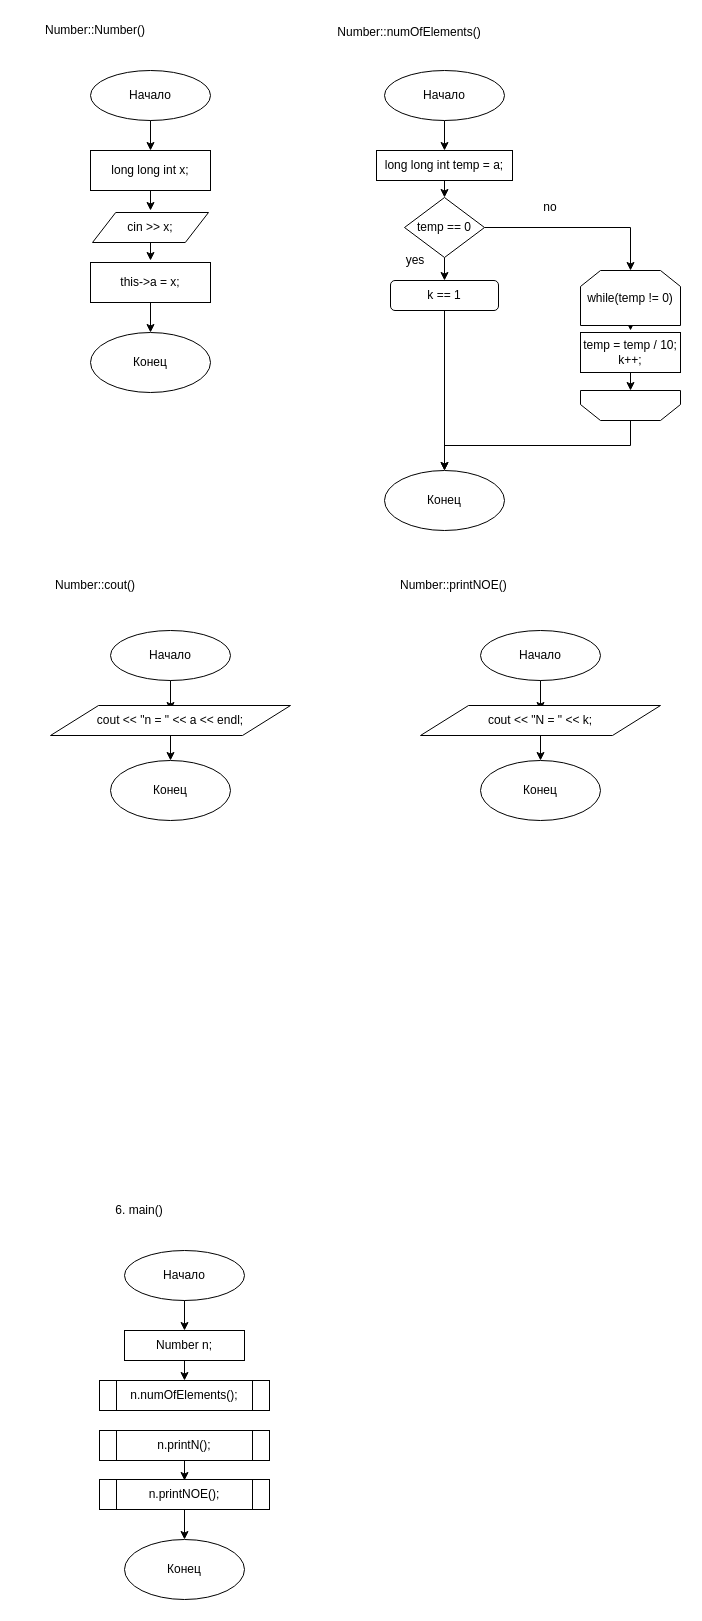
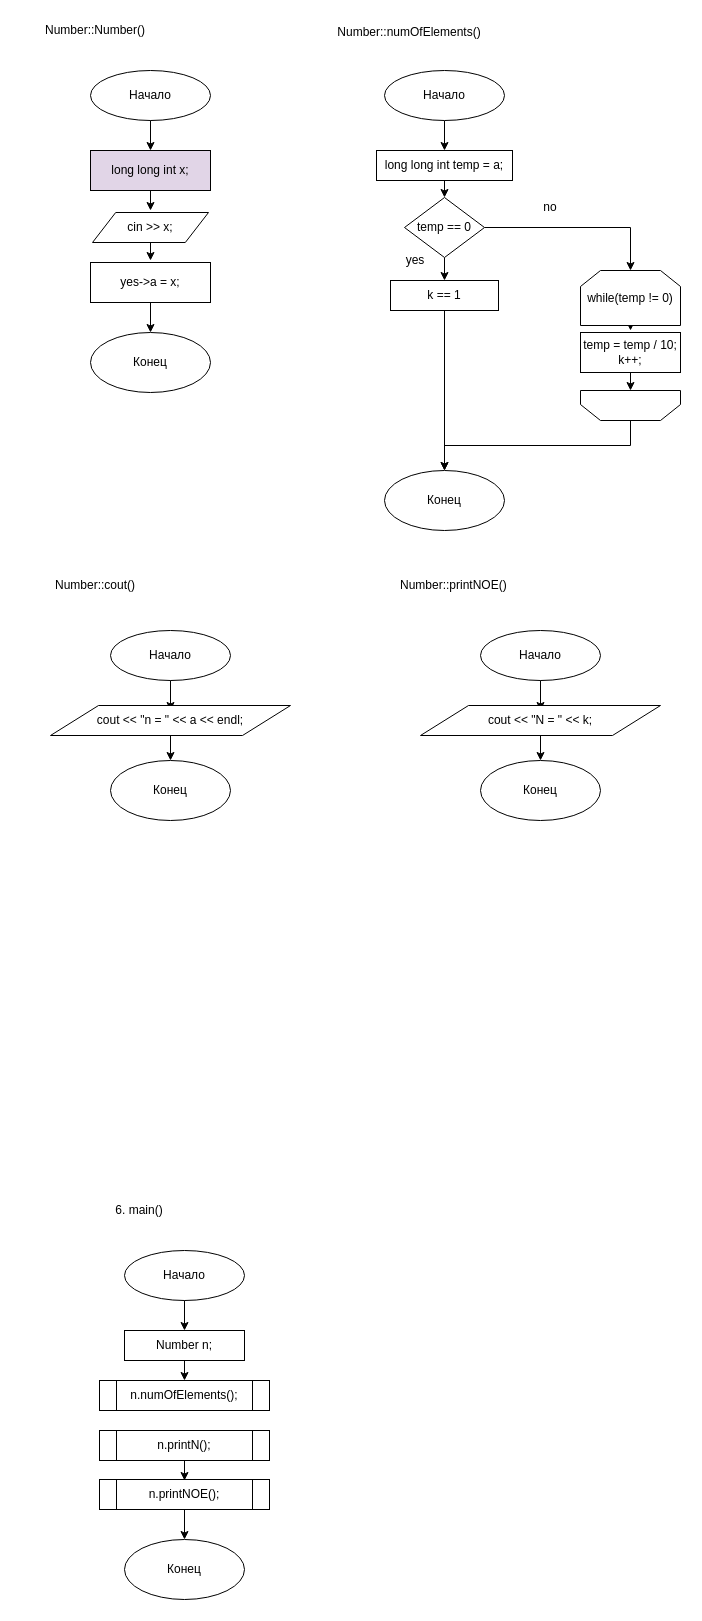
(151, 171) -> (151, 171)
(151, 283) -> (151, 283)
(445, 296) -> (445, 296)
